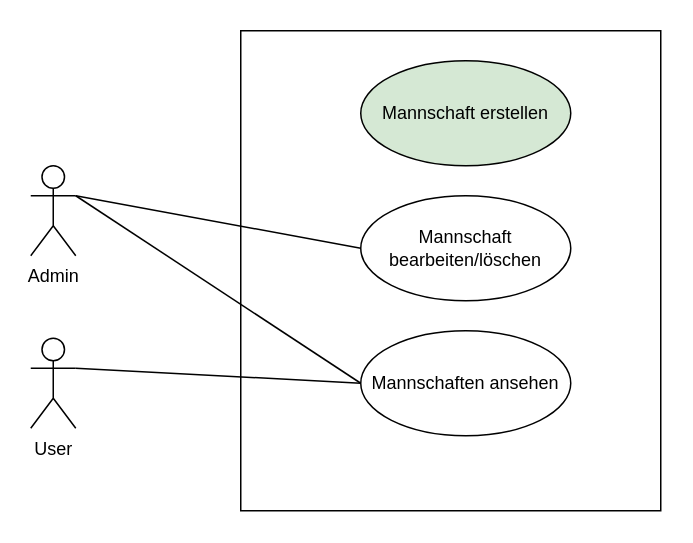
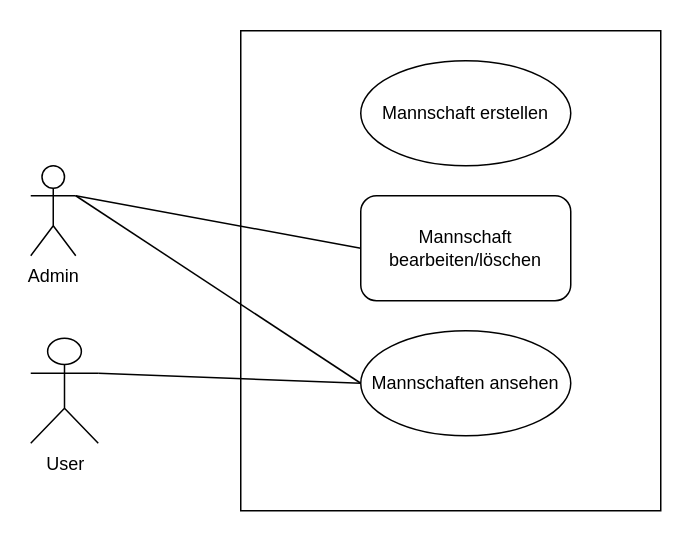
(466, 113) -> (466, 113)
(466, 248) -> (466, 248)
(53, 383) -> (65, 391)
